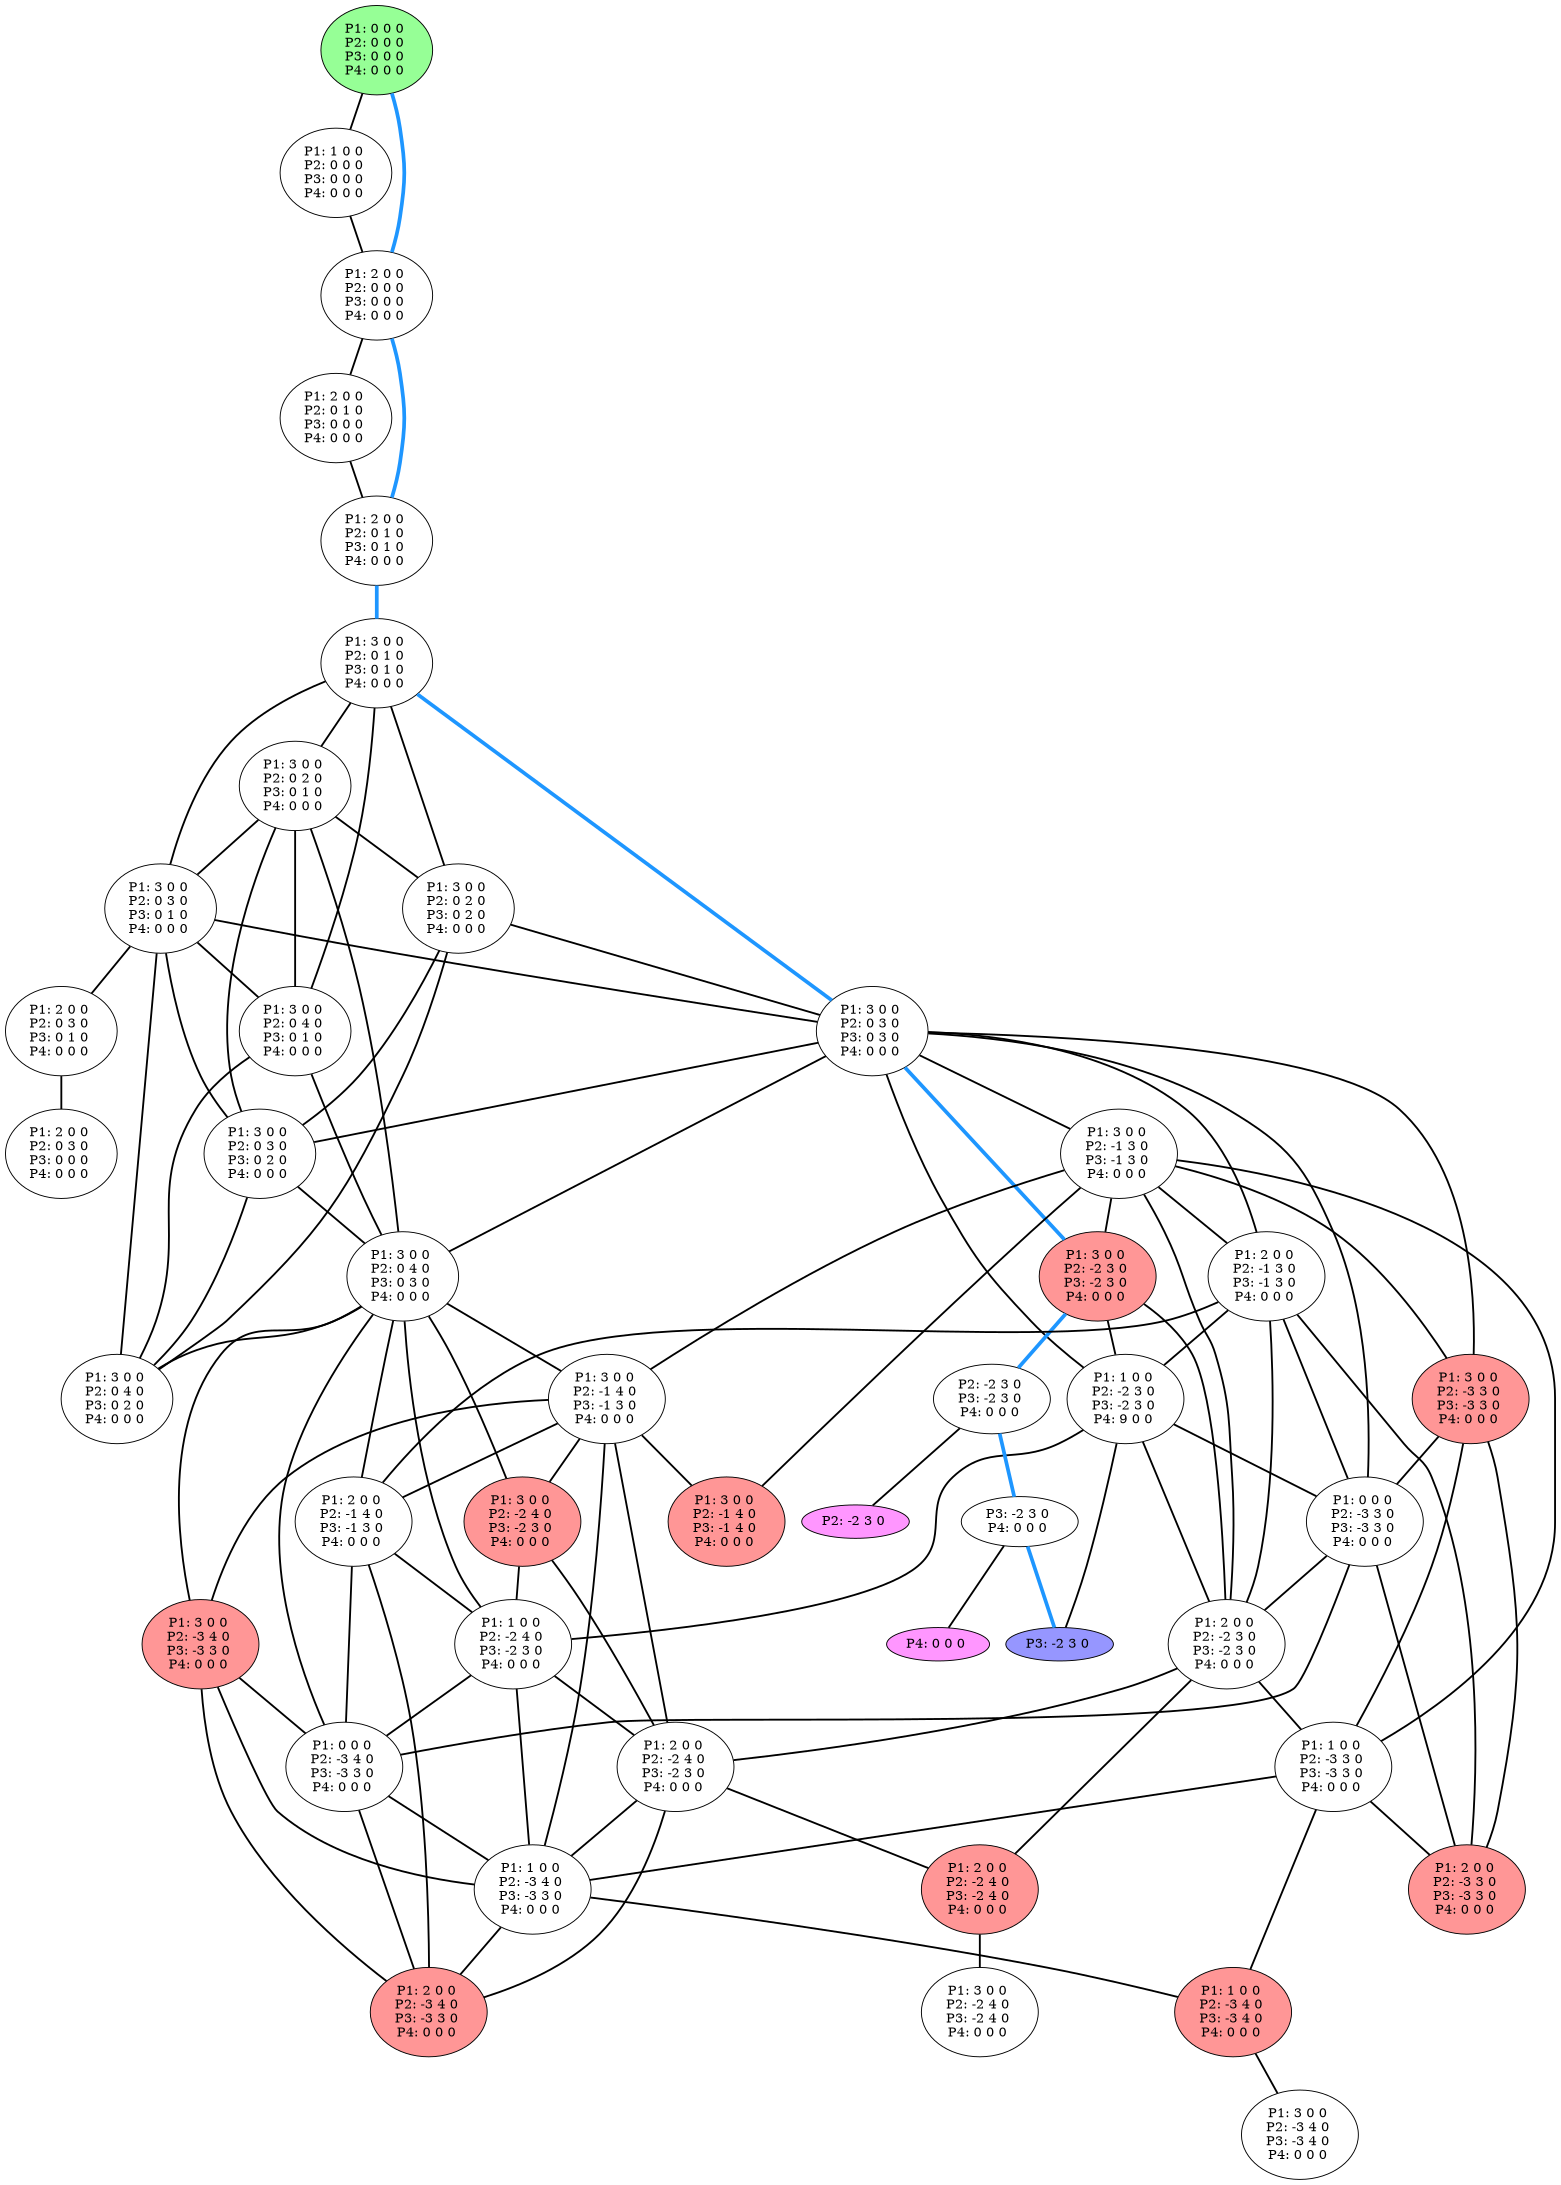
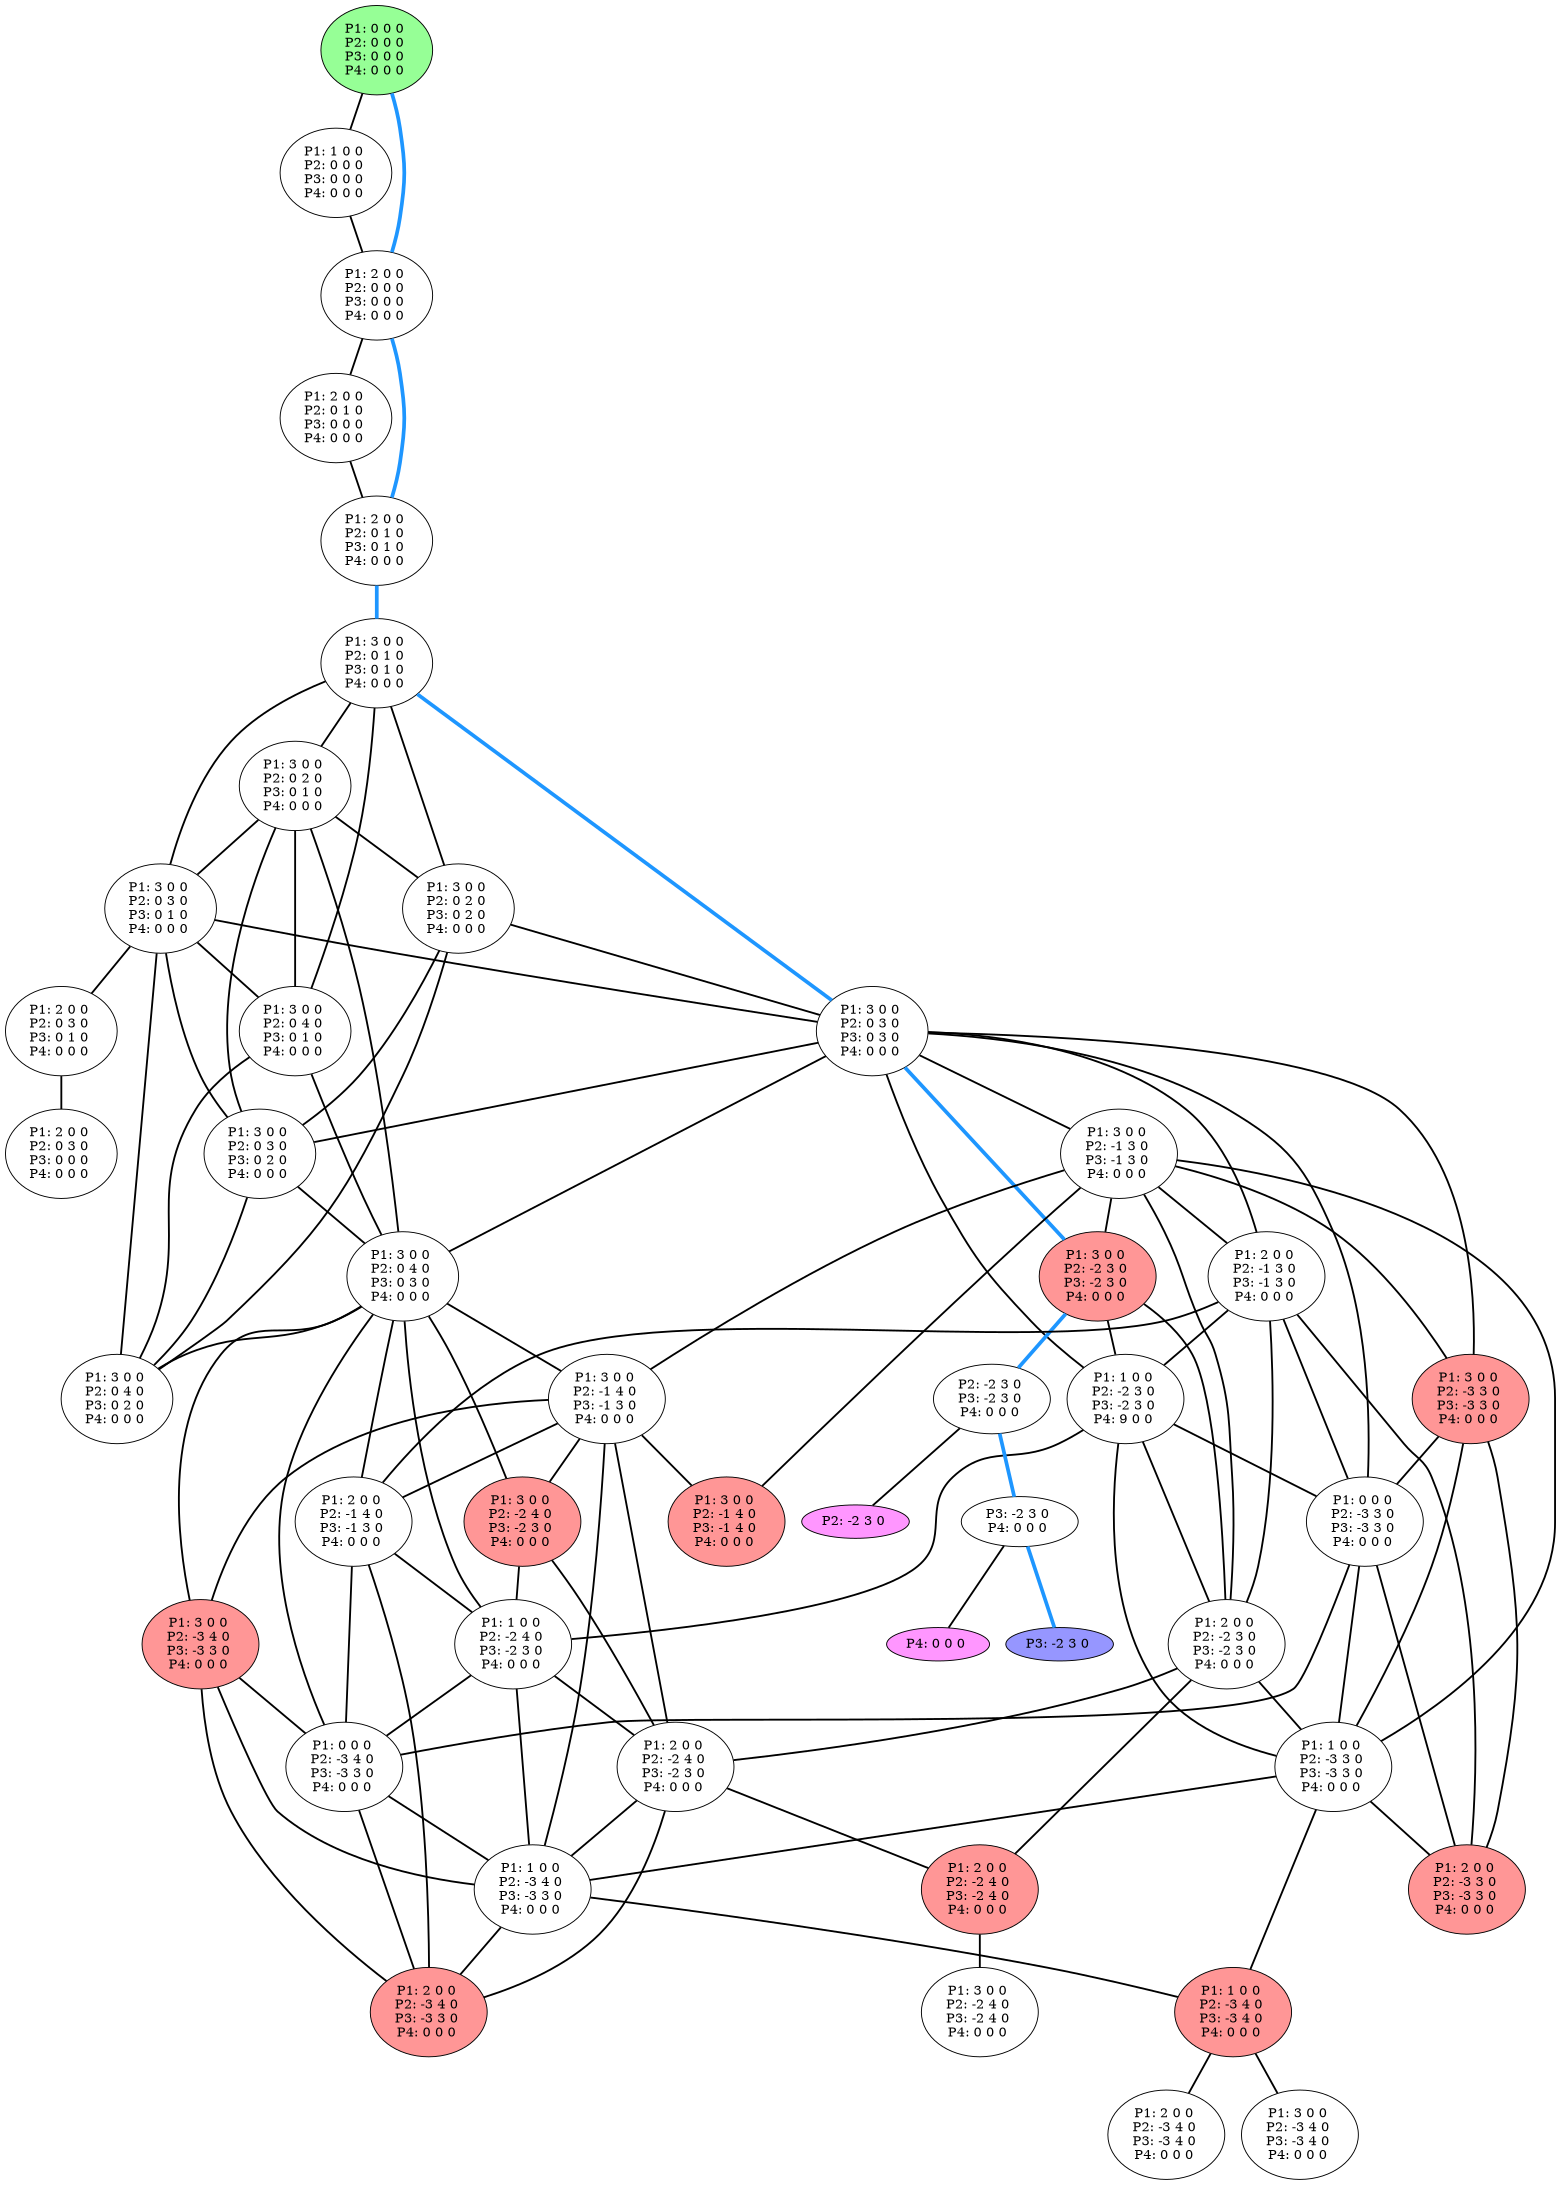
(1095, 1536) -> (1133, 1637)
(1296, 1583) -> (1349, 1644)
none -> (1166, 2135)
